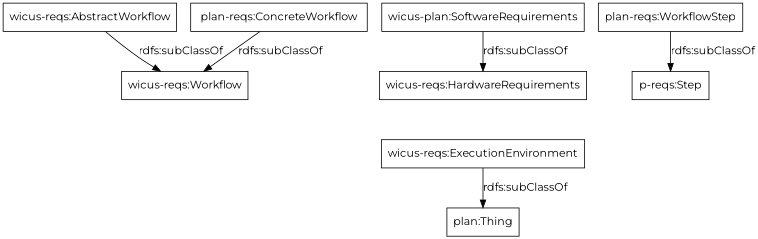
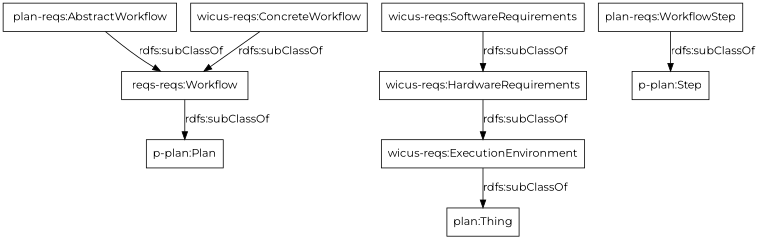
(90, 17) -> (90, 17)
(279, 17) -> (279, 17)
(483, 17) -> (483, 17)
(185, 86) -> (185, 86)
(671, 86) -> (671, 86)
none -> (483, 116)
none -> (185, 154)
